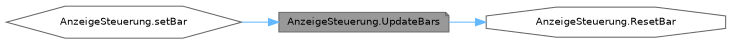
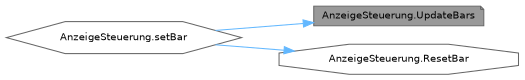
(462, 22) -> (250, 48)
